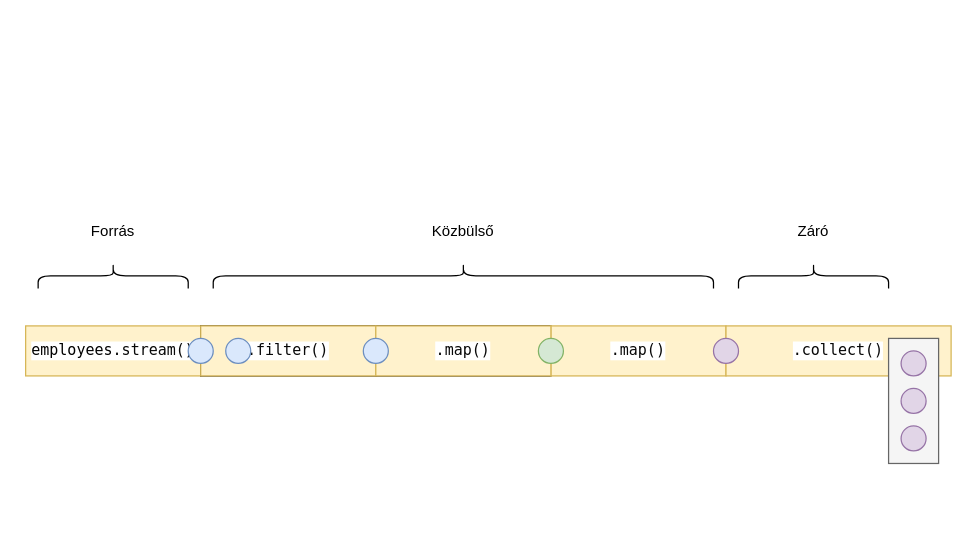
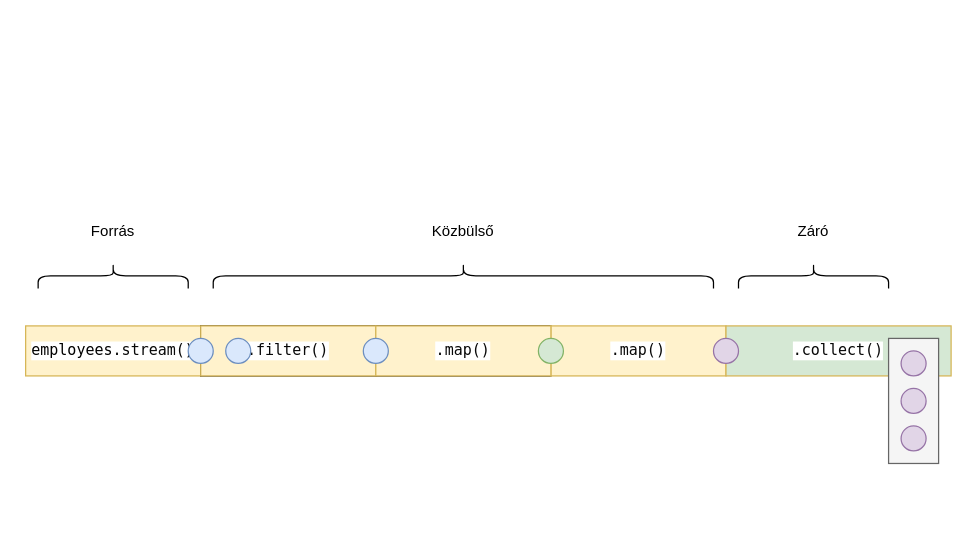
(838, 351) -> (838, 351)
